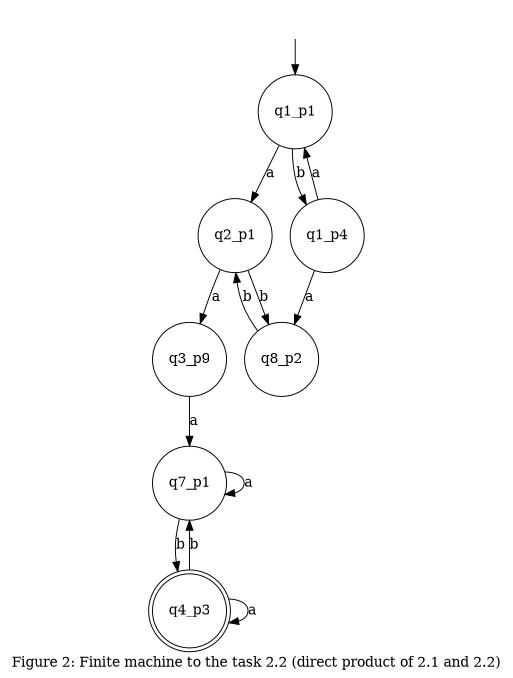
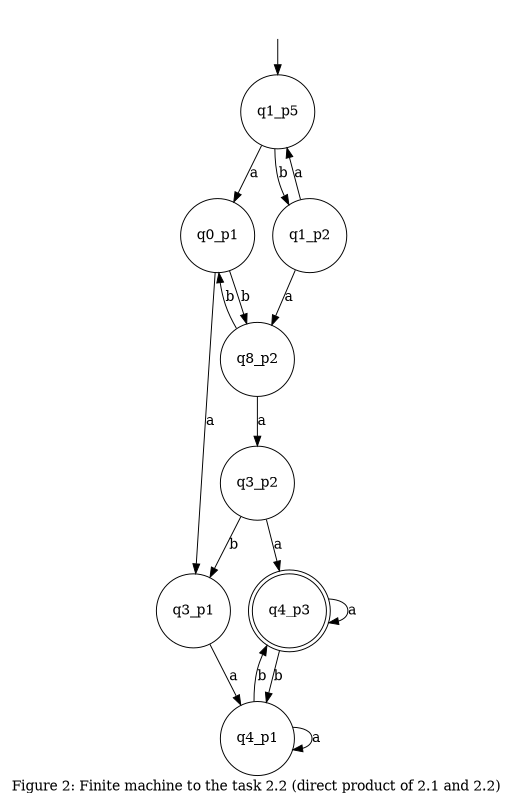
(295, 112) -> (278, 112)
(235, 236) -> (218, 236)
(327, 236) -> (310, 236)
(190, 359) -> (193, 611)
(190, 483) -> (257, 739)
none -> (257, 483)
